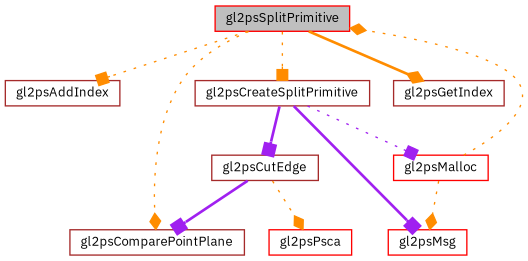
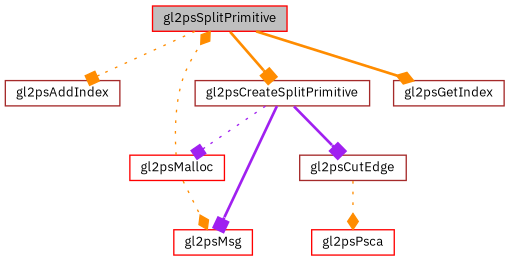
(282, 49) -> (247, 51)
(157, 242) -> none
